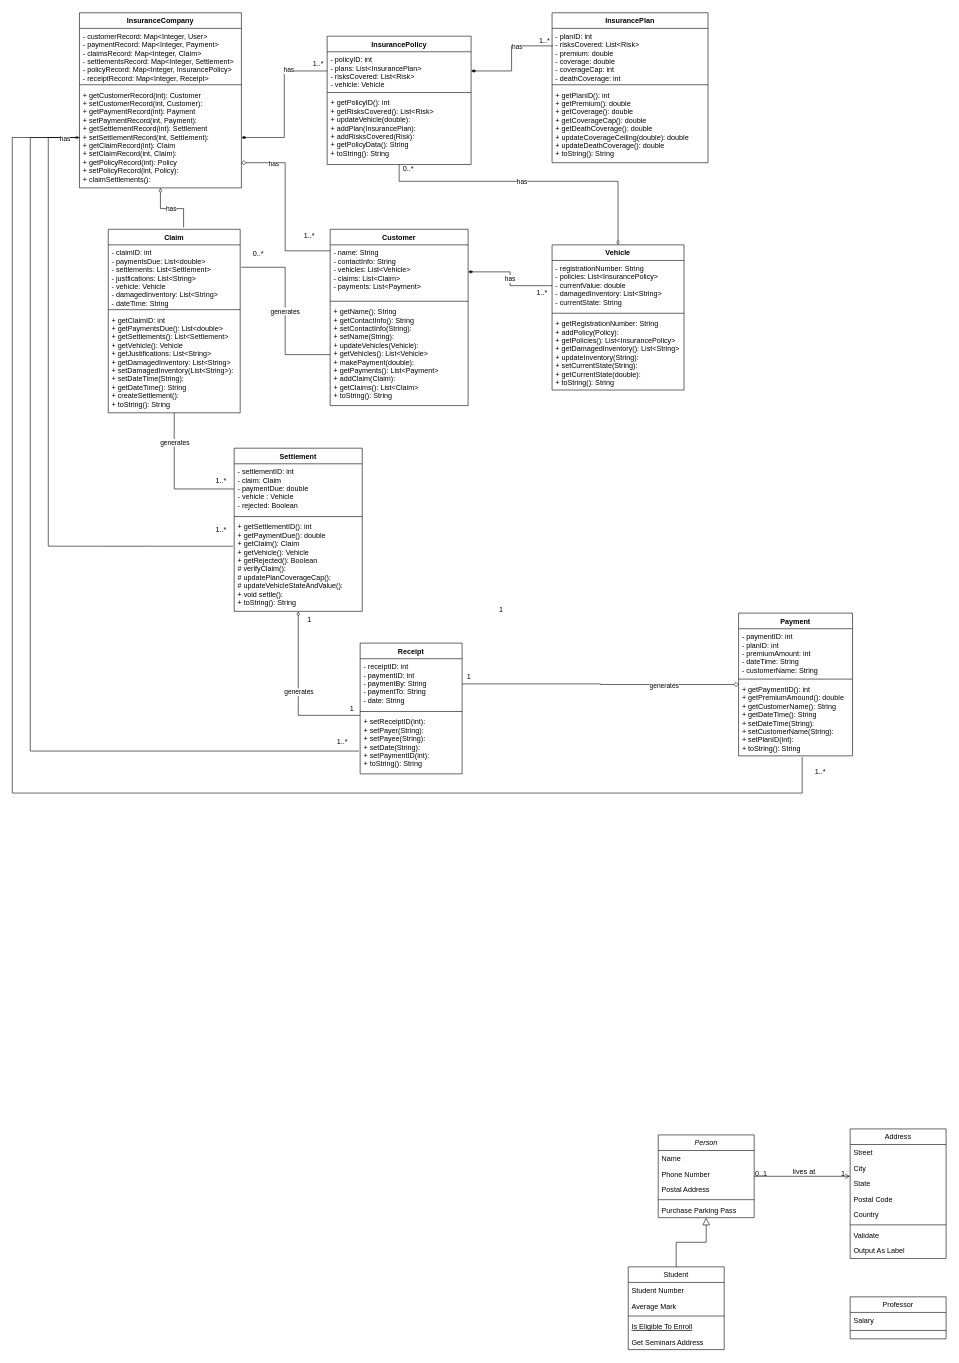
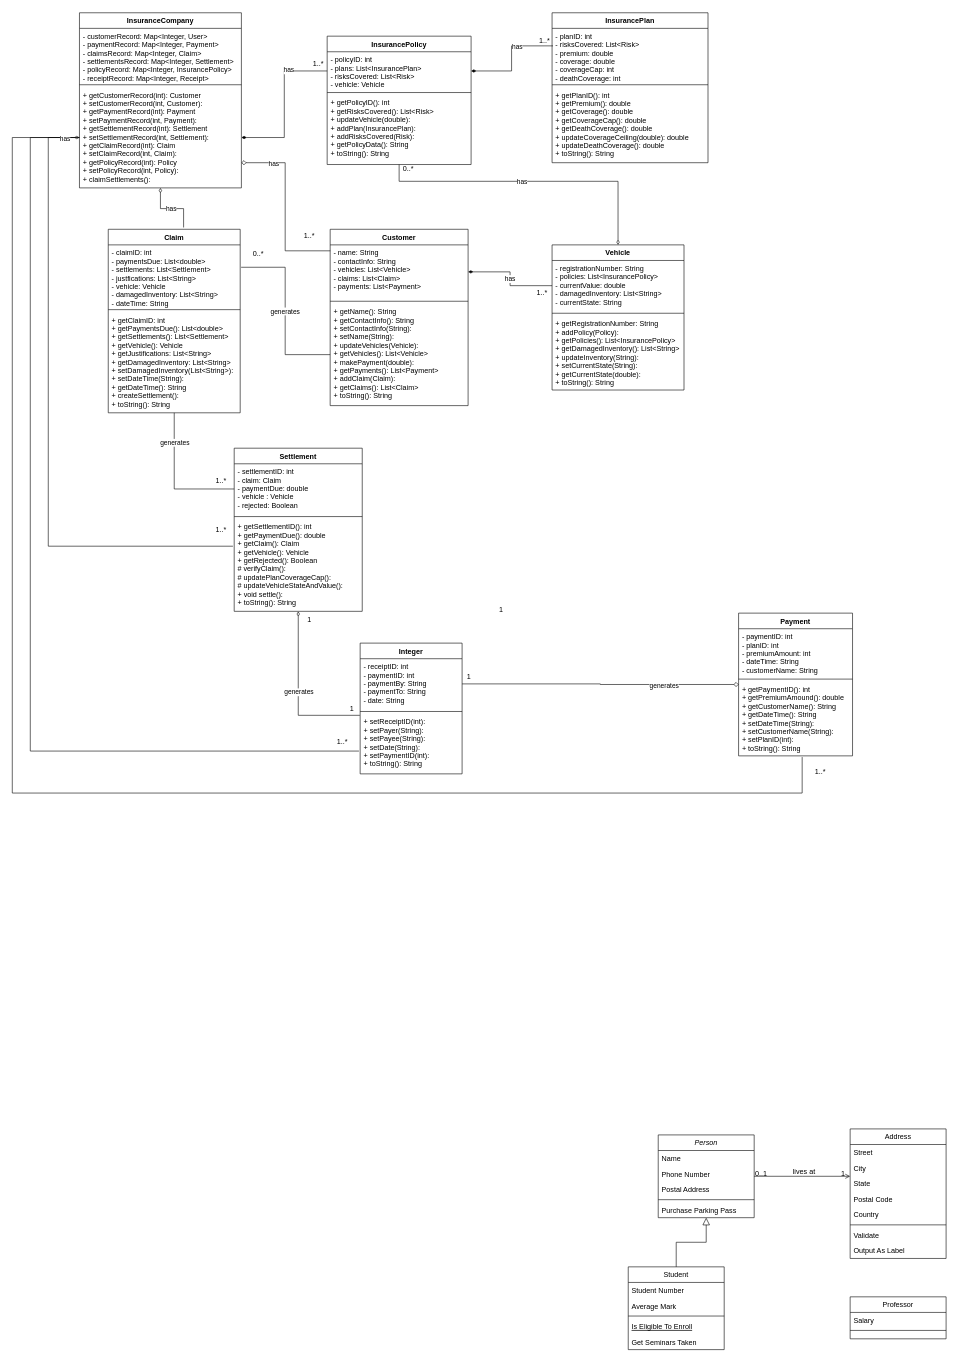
(411, 651) -> (411, 651)
(669, 1342) -> (665, 1342)
